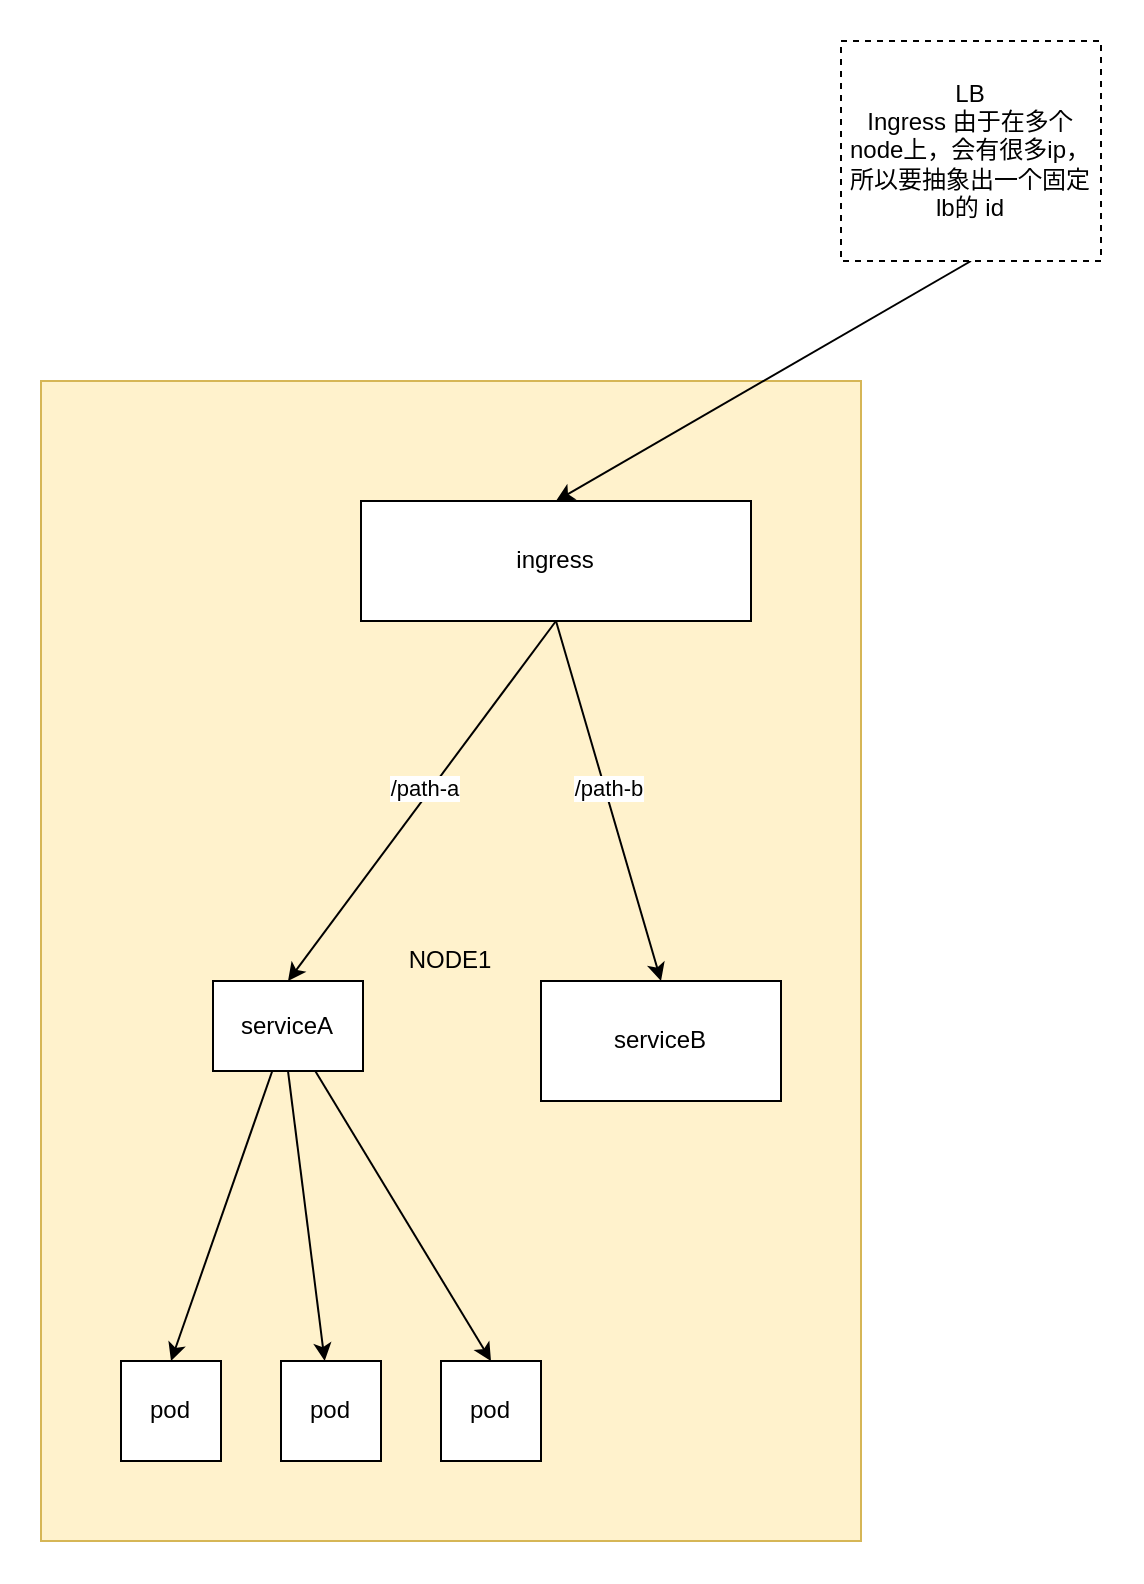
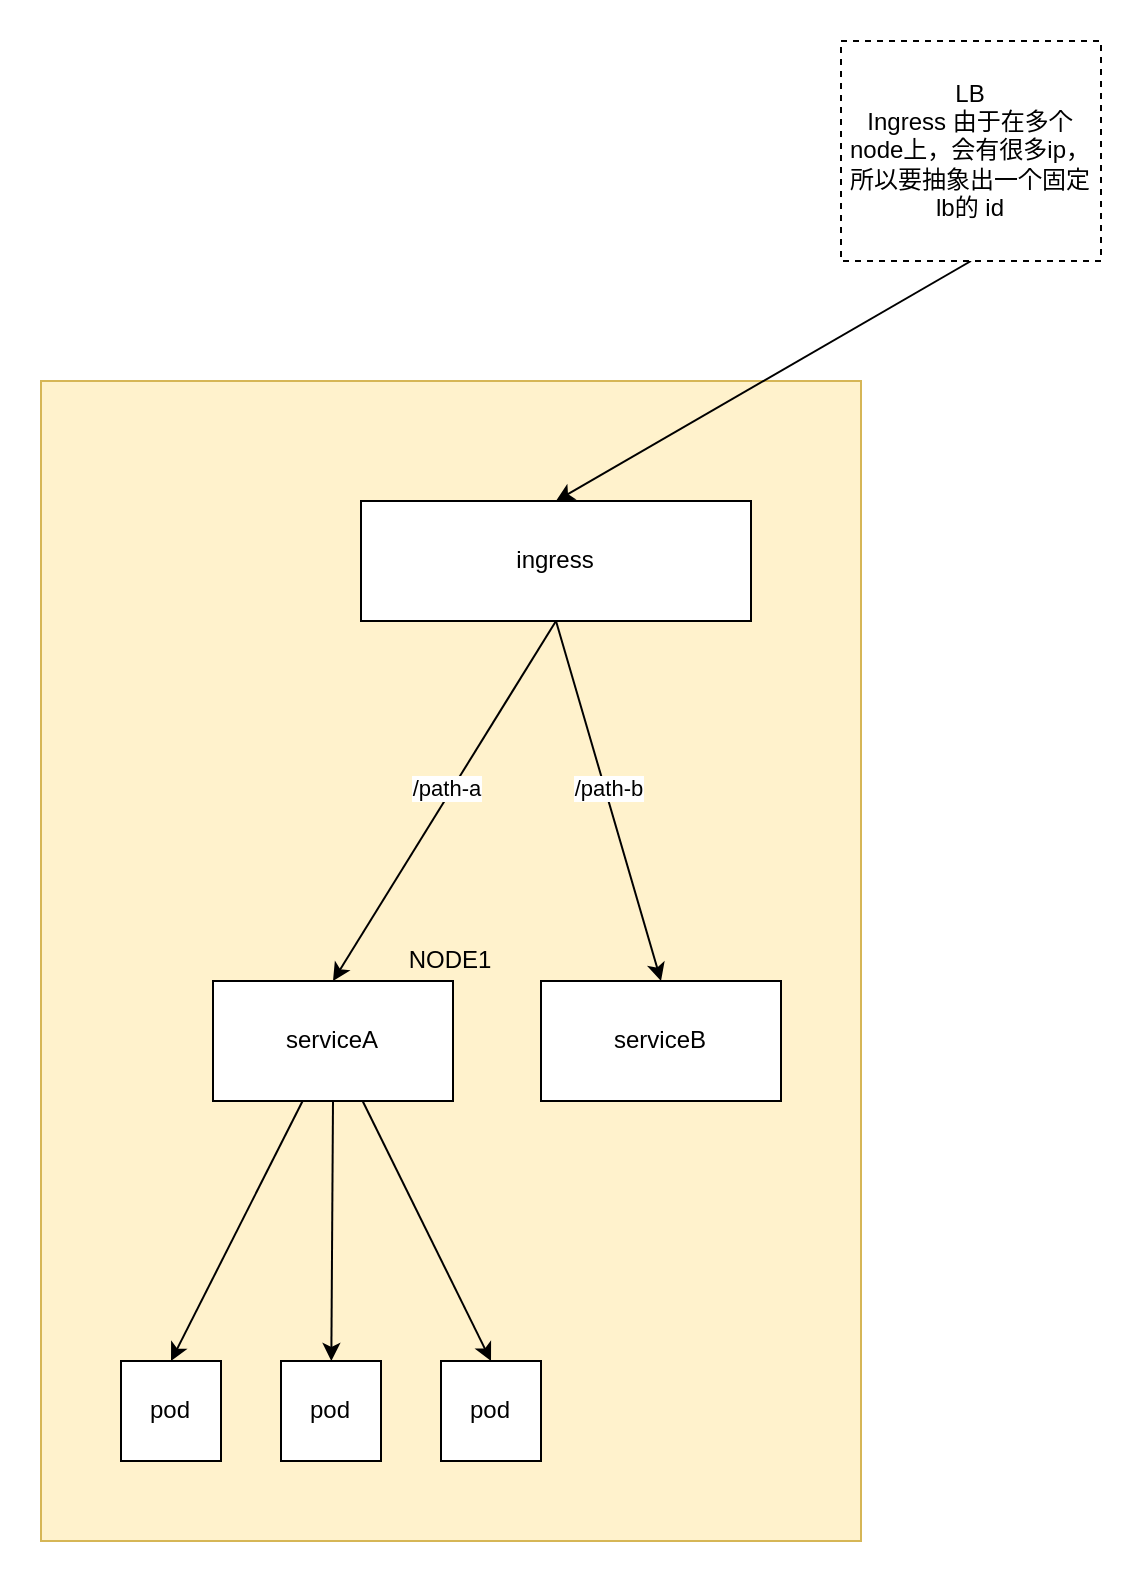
(288, 1026) -> (333, 1041)
